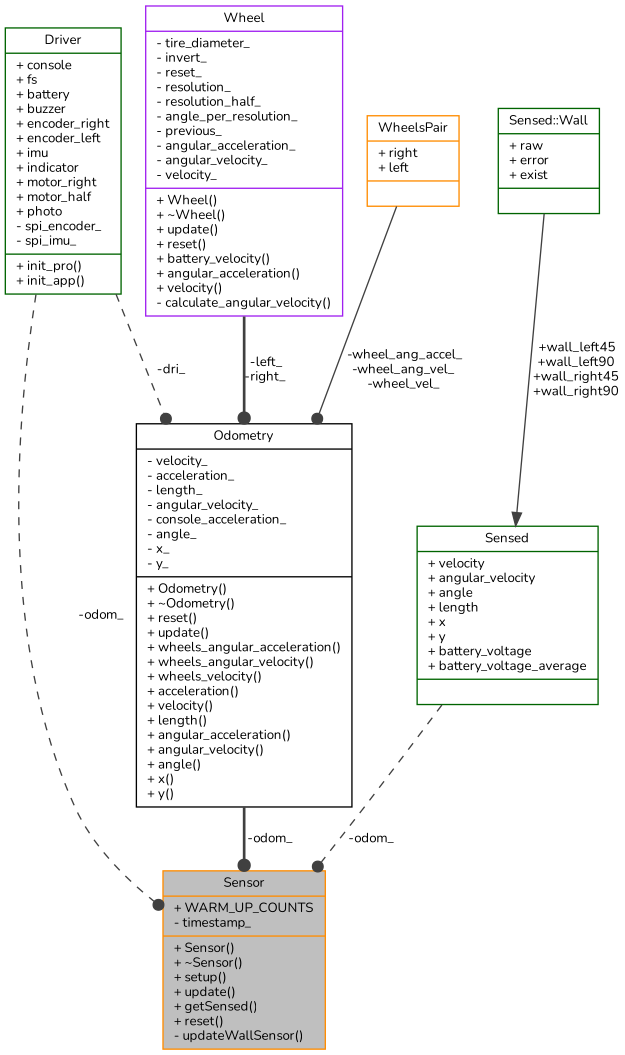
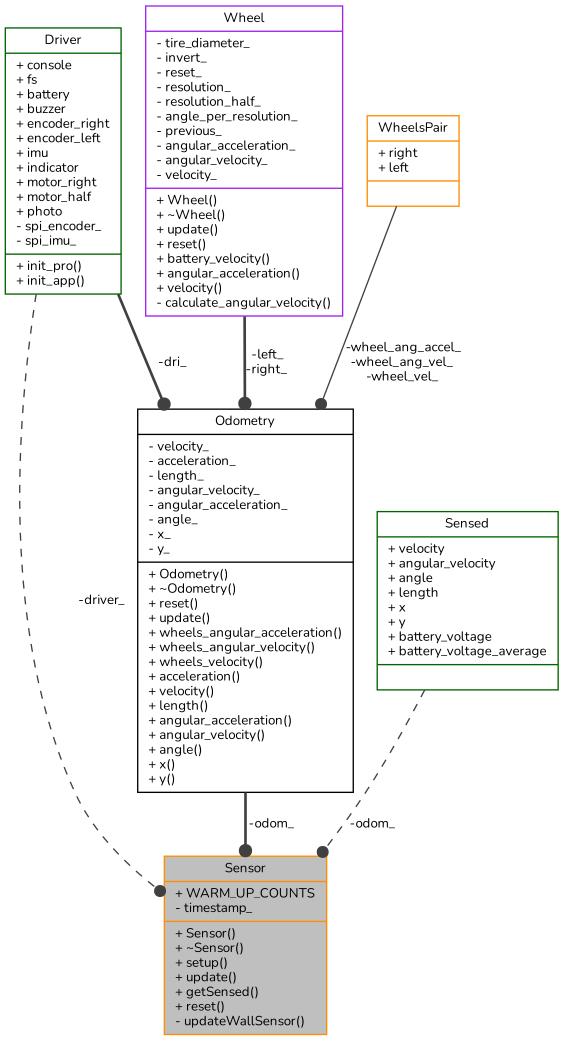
(549, 161) -> none
(140, 354) -> (140, 347)
(218, 520) -> (219, 505)
(100, 615) -> (100, 601)
